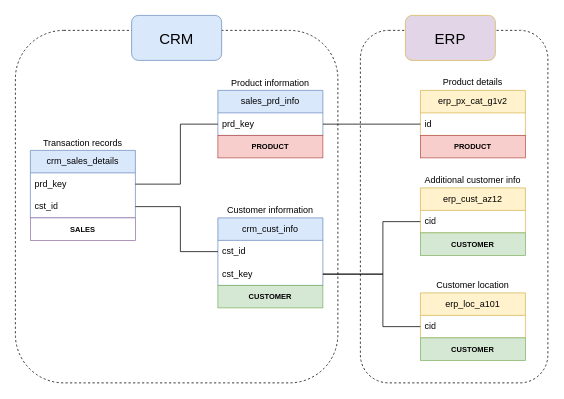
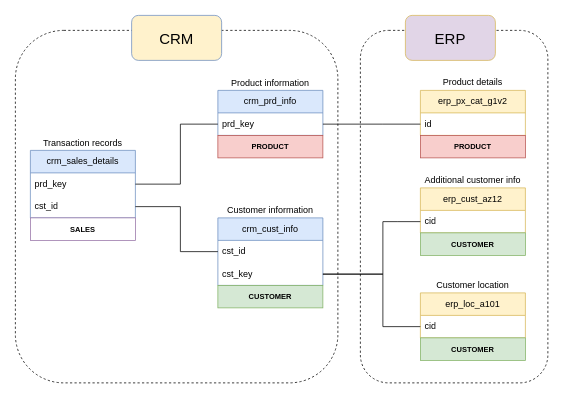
(177, 38) -> (177, 38)
(270, 102) -> (270, 102)
